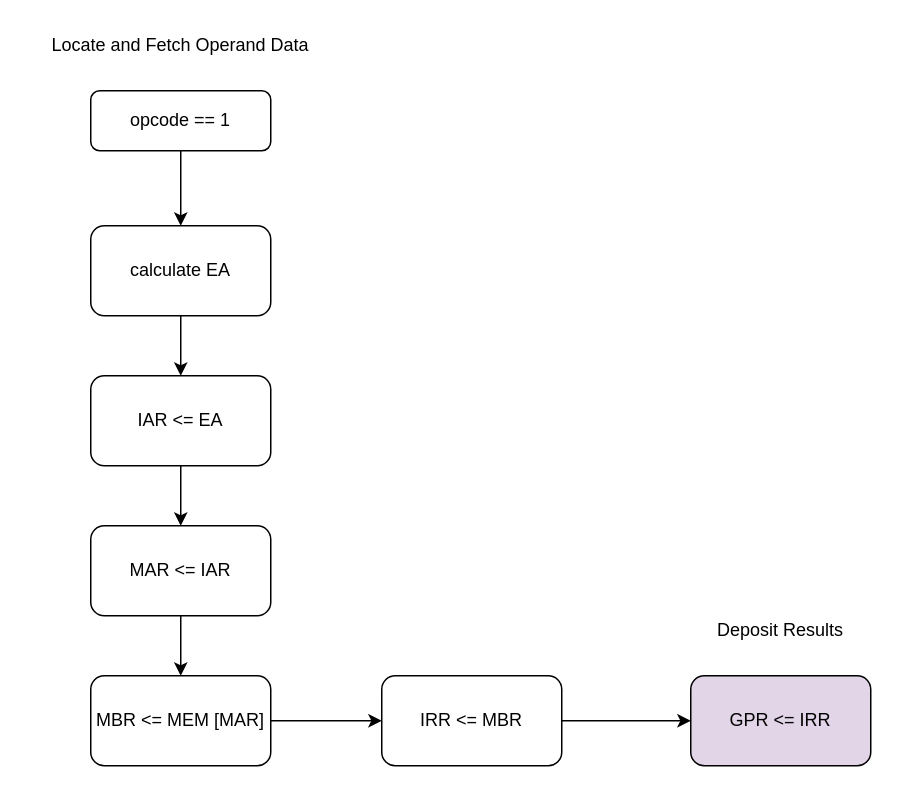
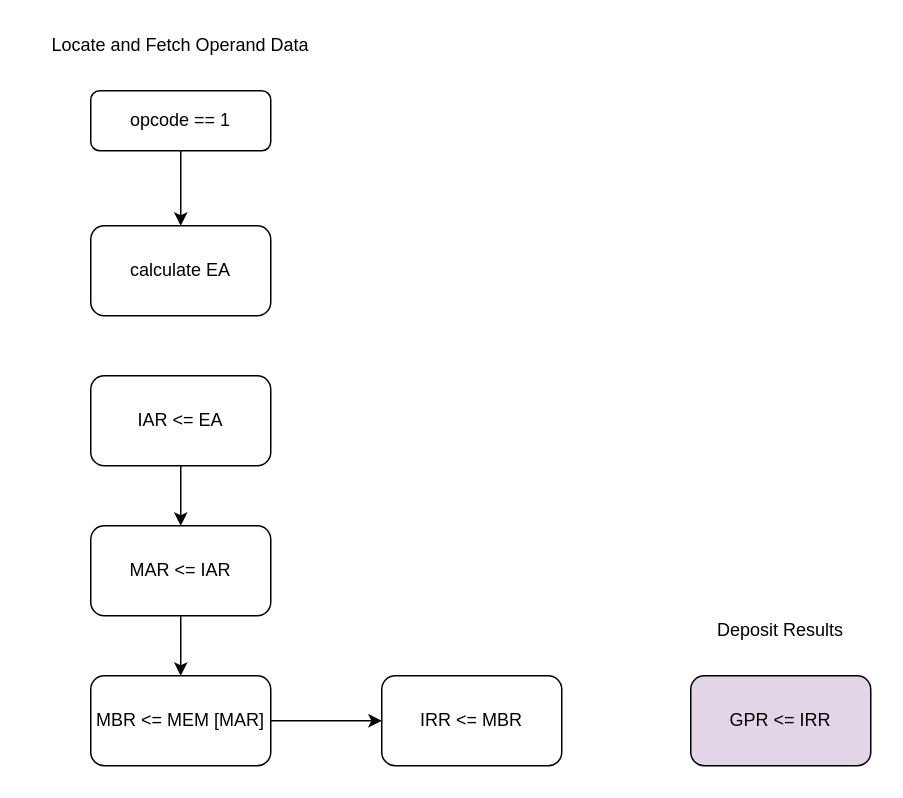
(181, 341) -> none
(621, 721) -> none
